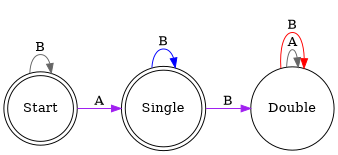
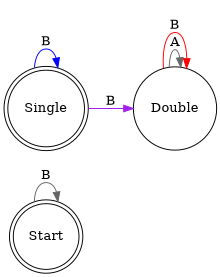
(94, 108) -> none
